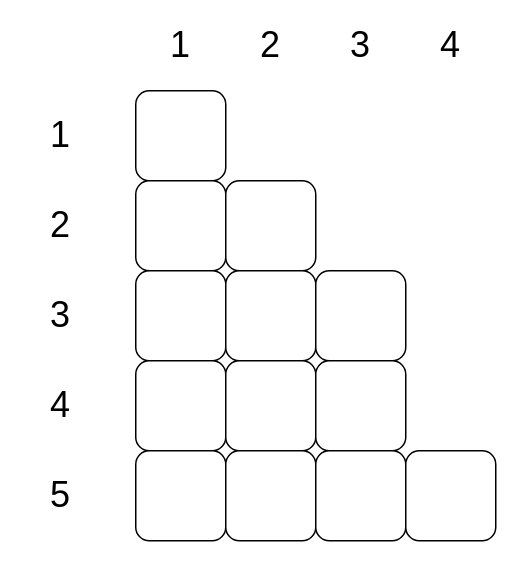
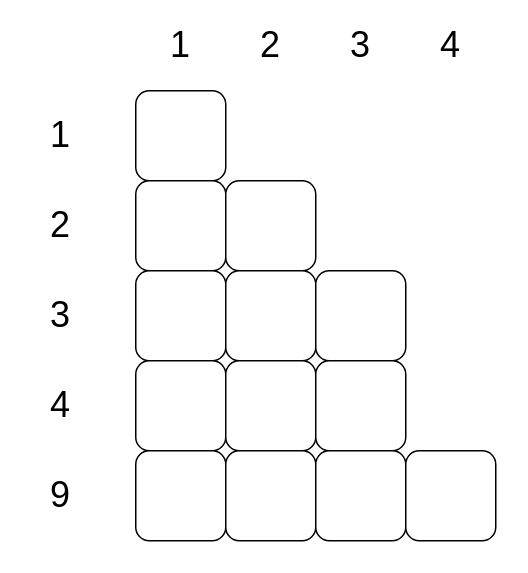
(61, 496) -> (61, 496)
